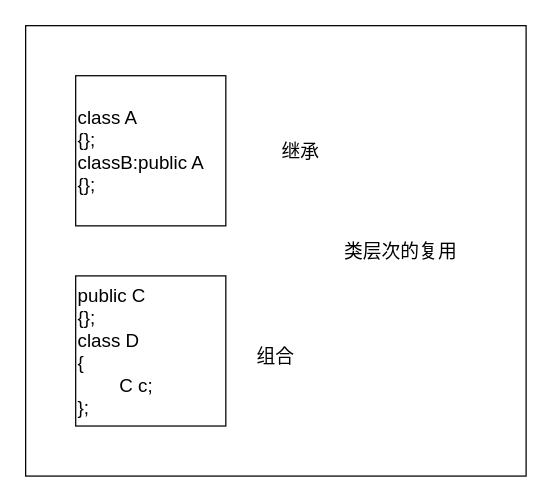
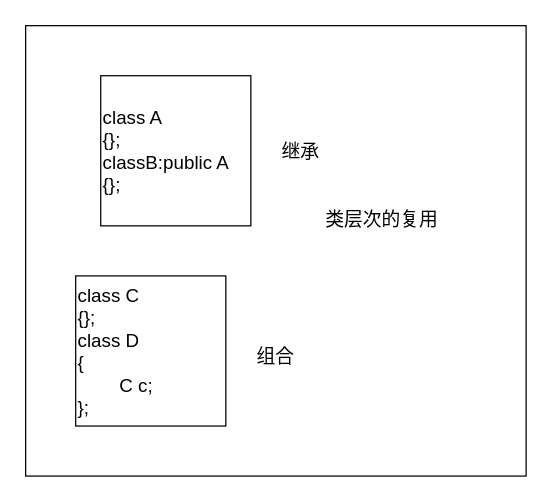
(151, 151) -> (176, 151)
(401, 251) -> (382, 219)
(106, 351) -> (104, 351)
